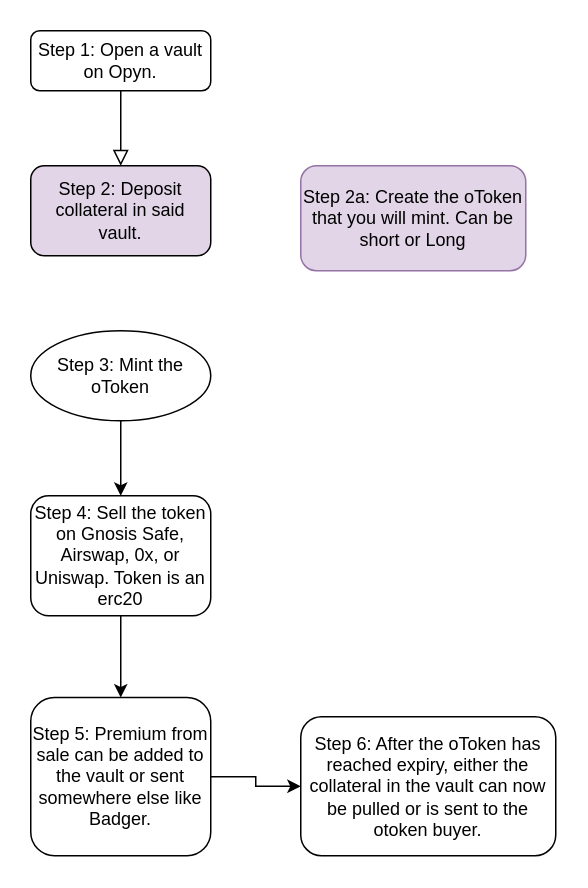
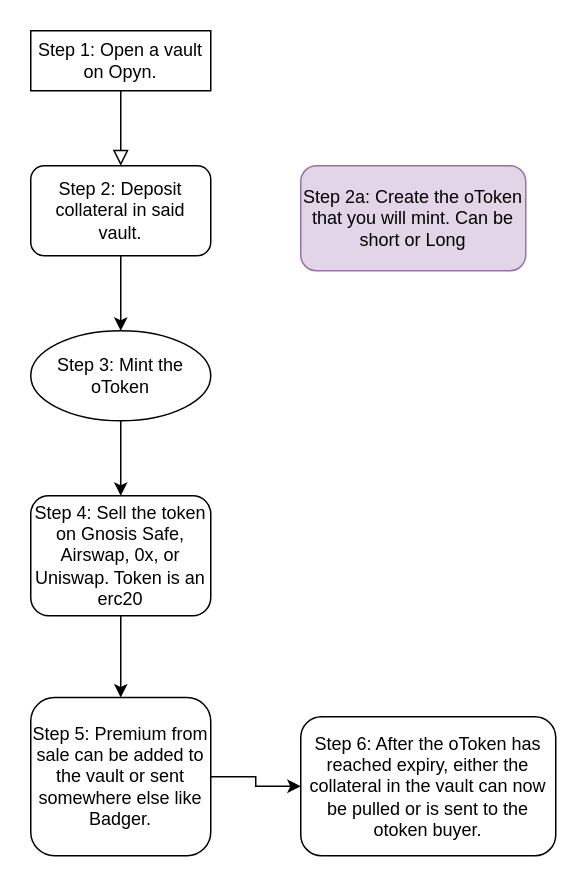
(121, 61) -> (121, 61)
(121, 211) -> (121, 211)
none -> (121, 288)
